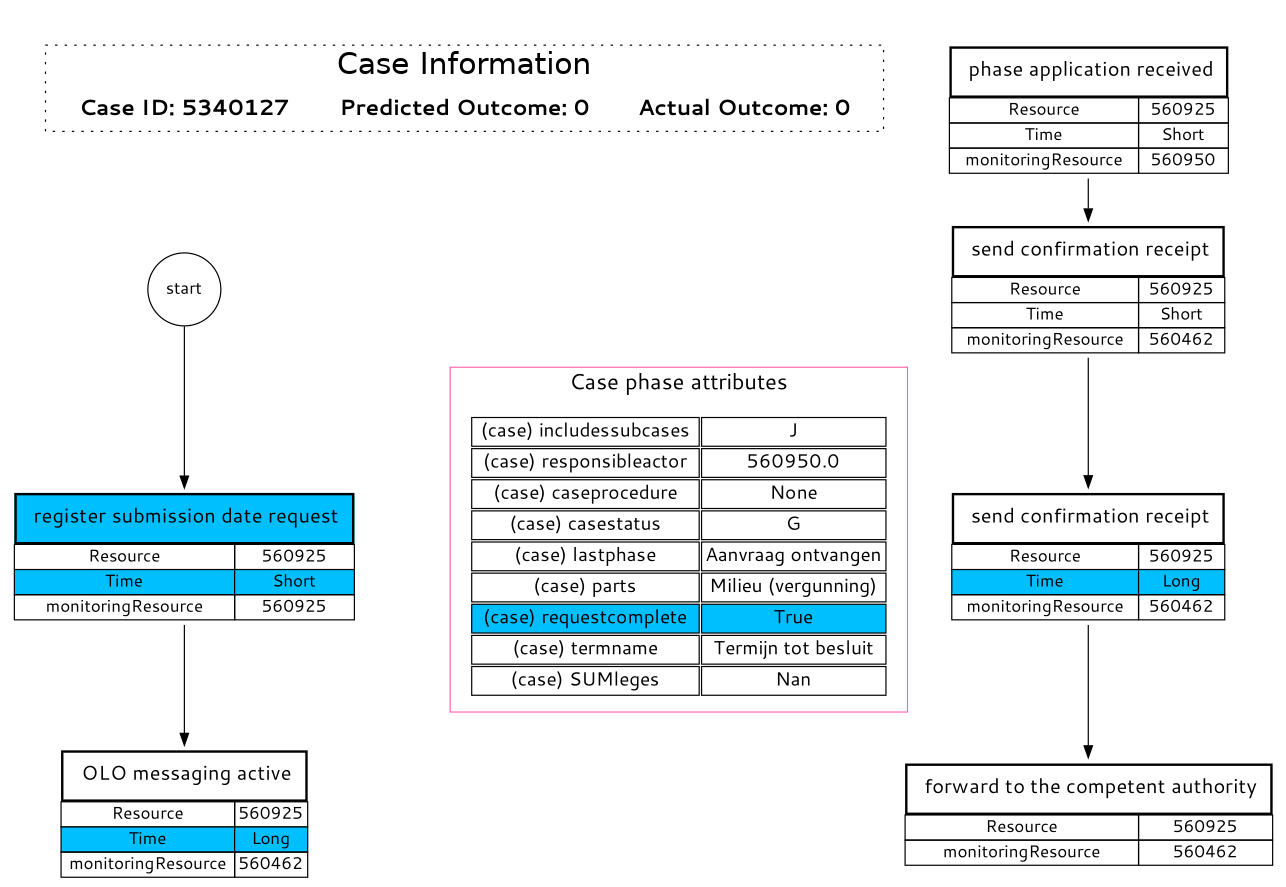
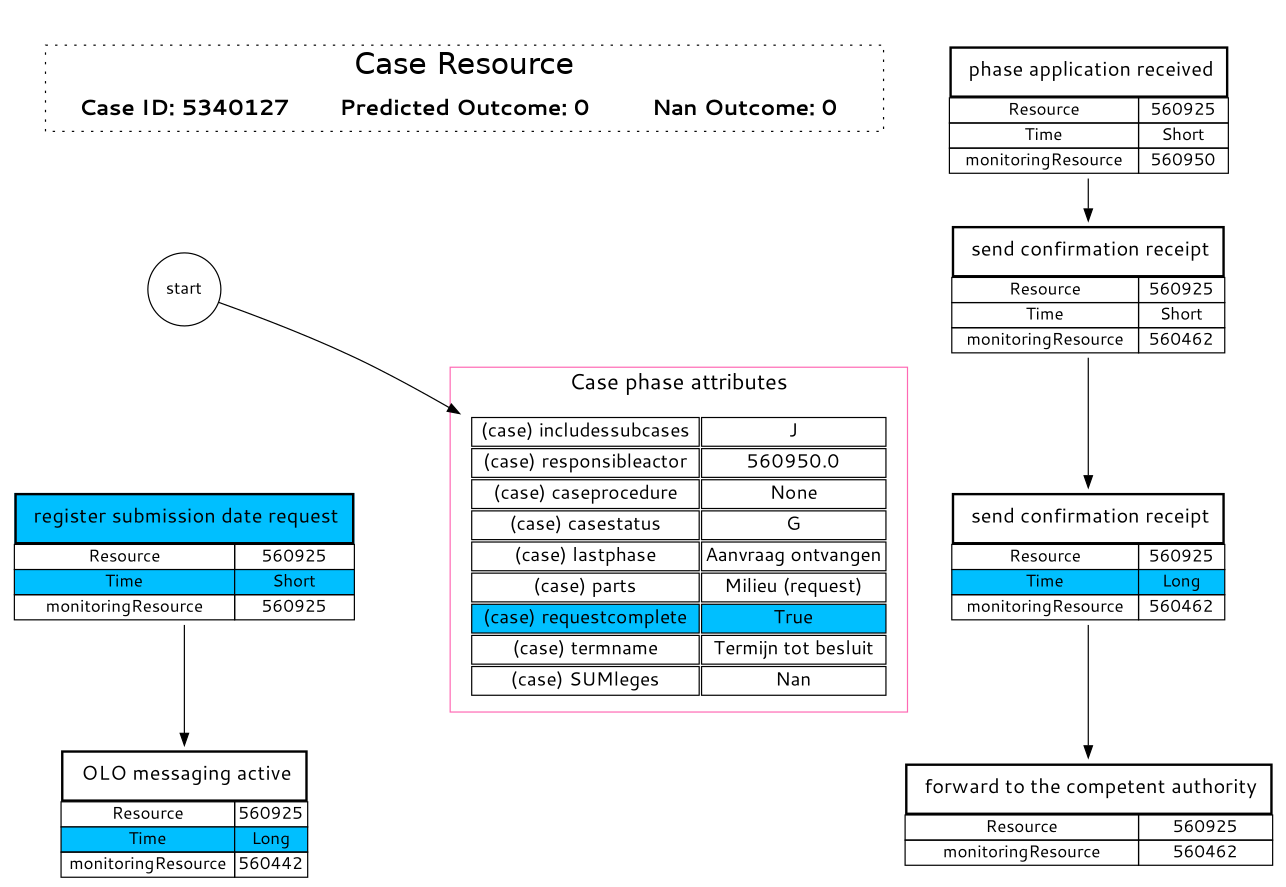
(465, 67) -> (465, 67)
(745, 110) -> (745, 110)
(184, 401) -> (337, 349)
(794, 586) -> (794, 586)
(271, 864) -> (271, 864)
